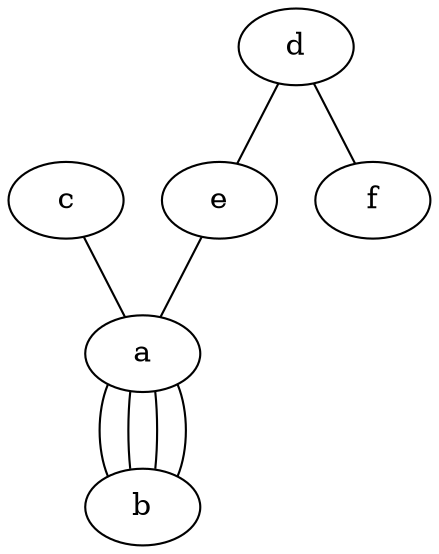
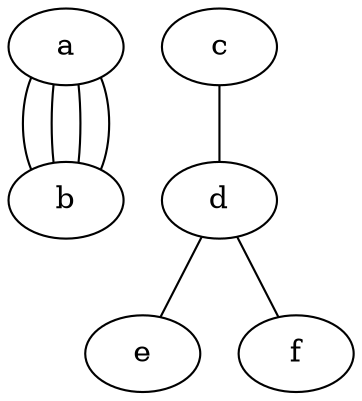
(104, 277) -> (219, 124)
(181, 277) -> none
